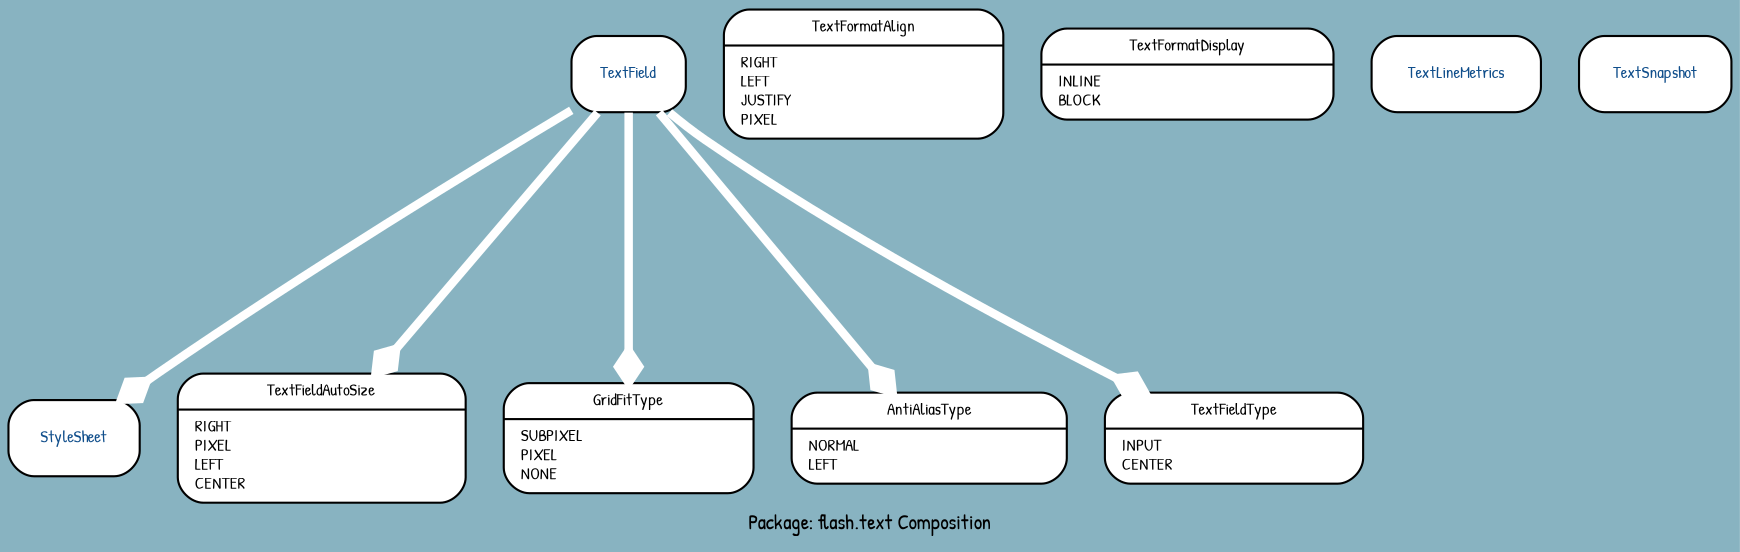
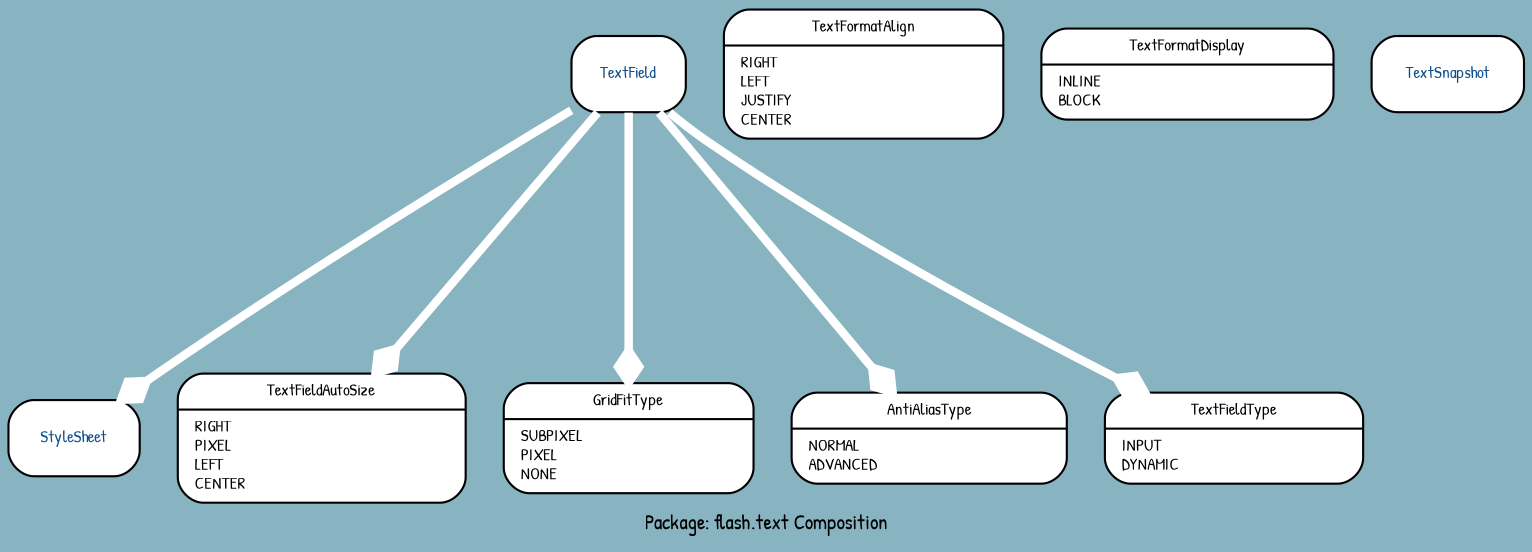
(1456, 74) -> none
(760, 120) -> (767, 120)
(823, 465) -> (843, 465)
(1148, 465) -> (1151, 465)
